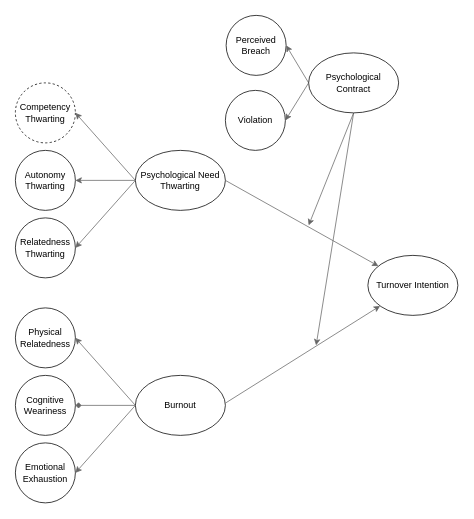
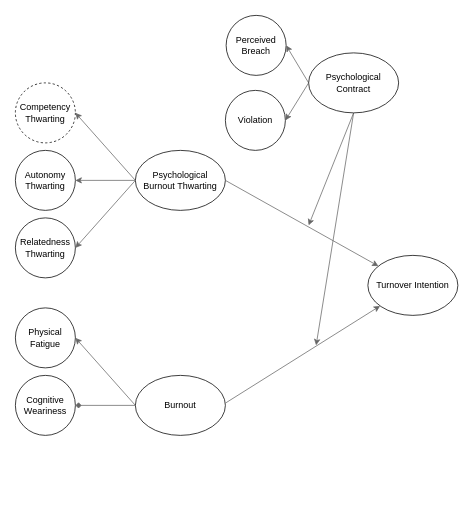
(180, 180) -> (180, 180)
(45, 338) -> (45, 338)
(107, 438) -> none
(45, 473) -> none
